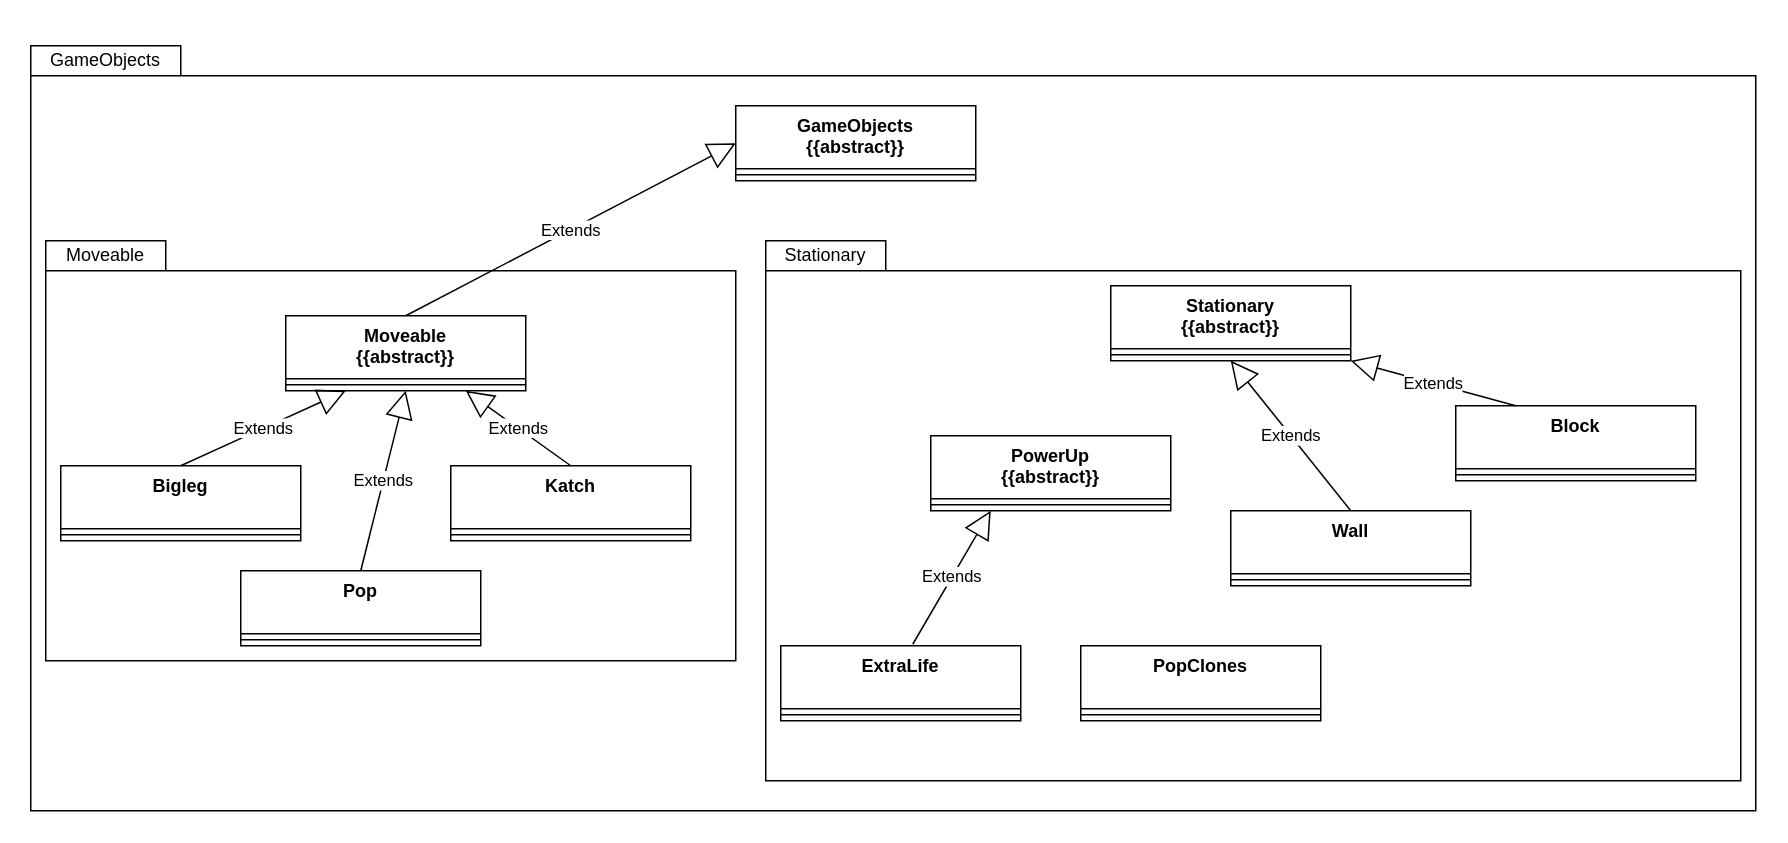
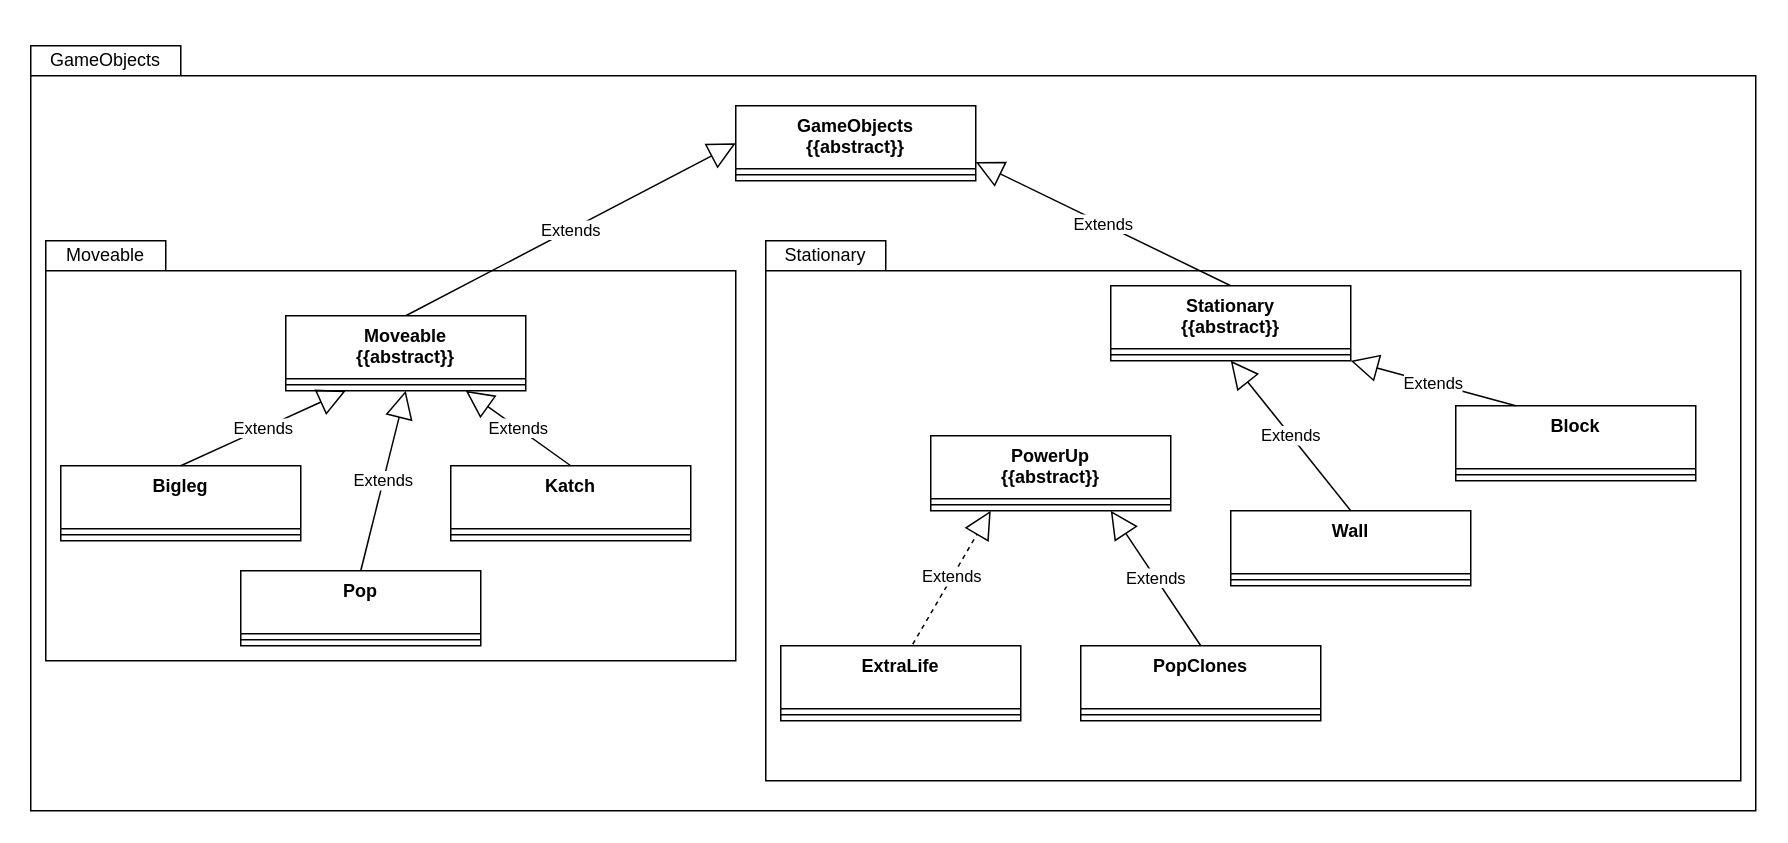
none -> (1161, 252)
none -> (1164, 590)
(930, 615) -> (930, 615)
